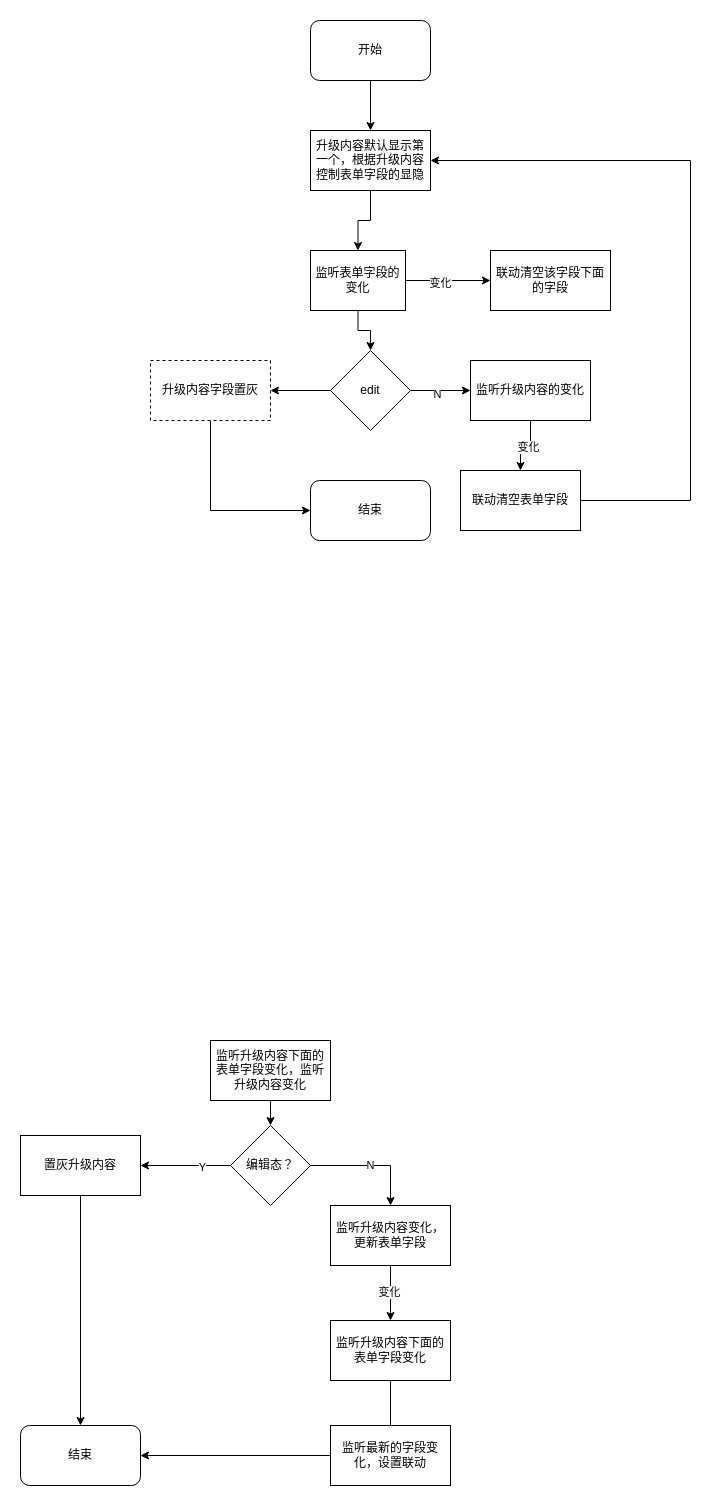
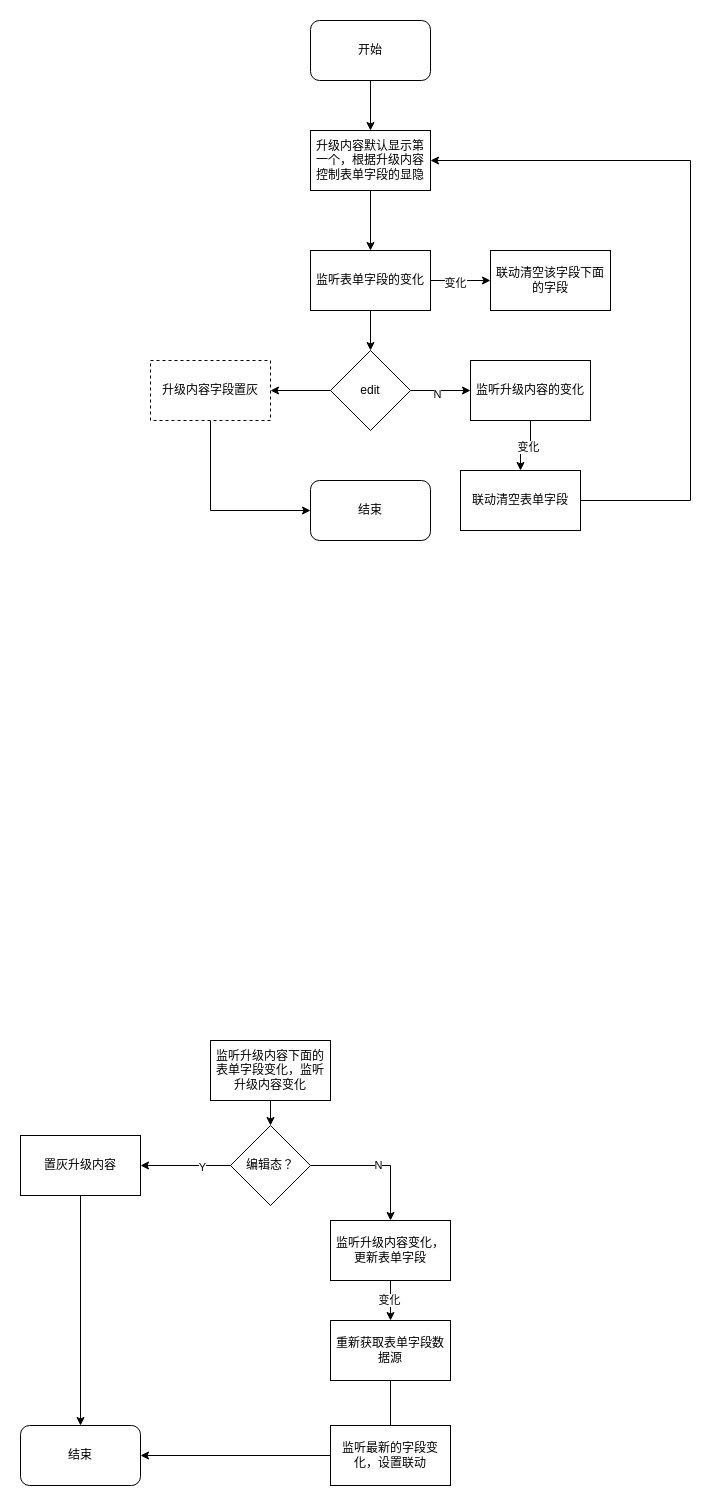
(358, 281) -> (371, 281)
(391, 1236) -> (391, 1251)
(391, 1351) -> (391, 1351)
